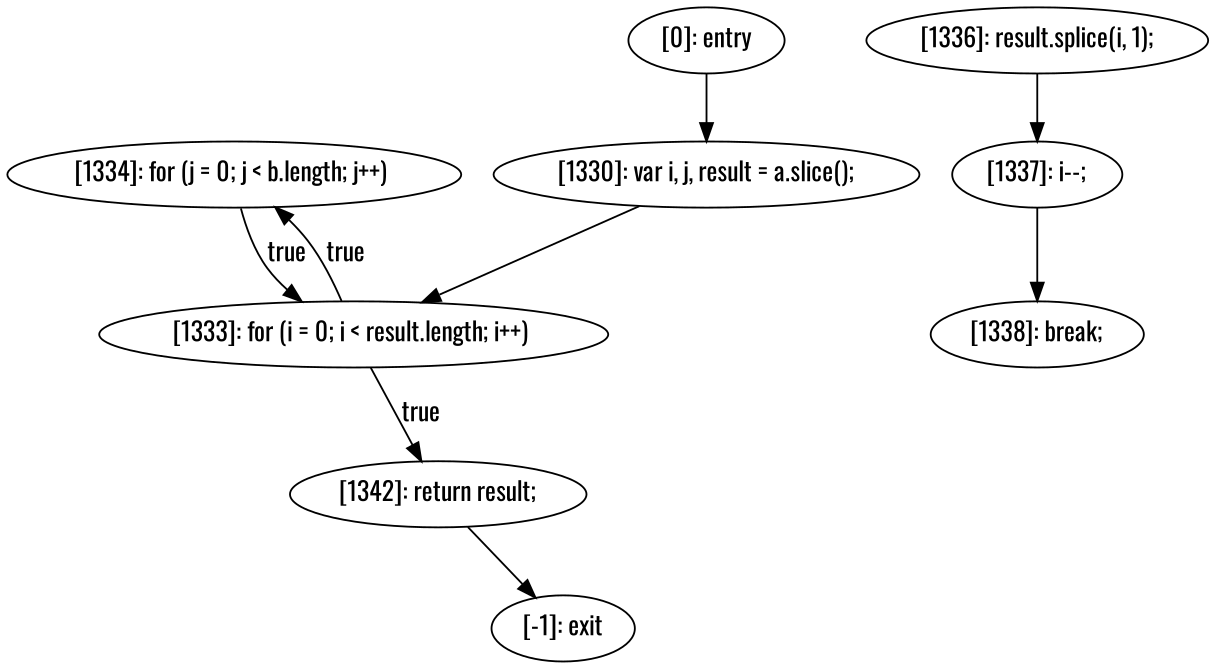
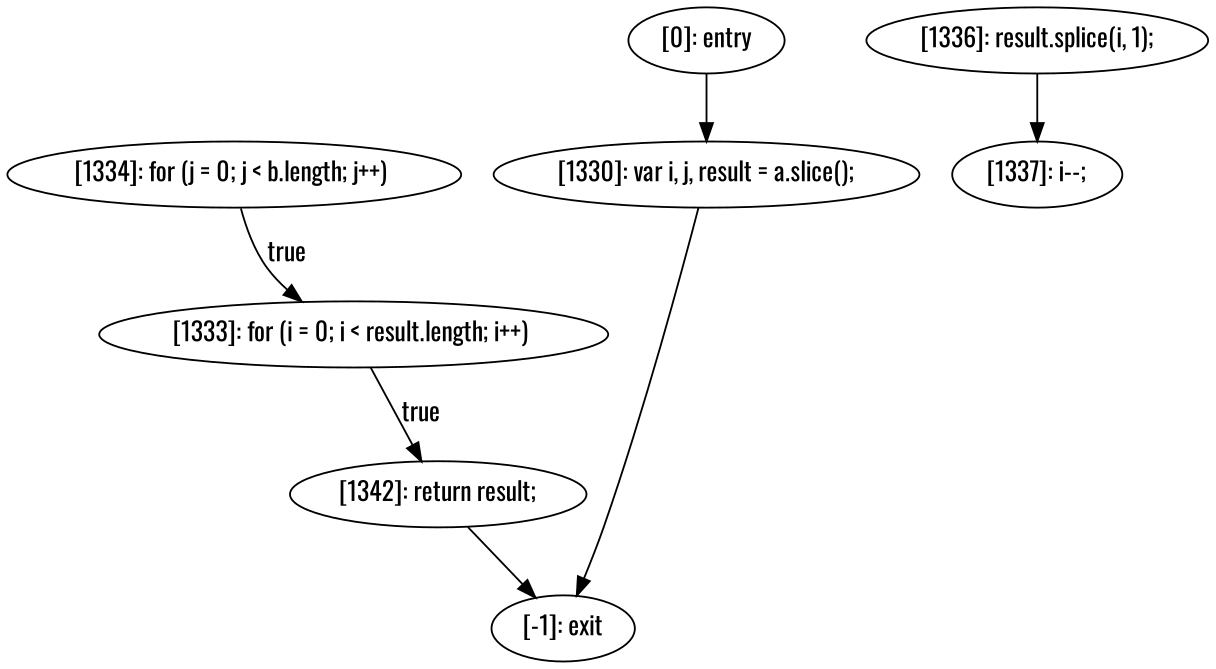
(539, 250) -> (646, 395)
(319, 258) -> none
(1037, 334) -> none
